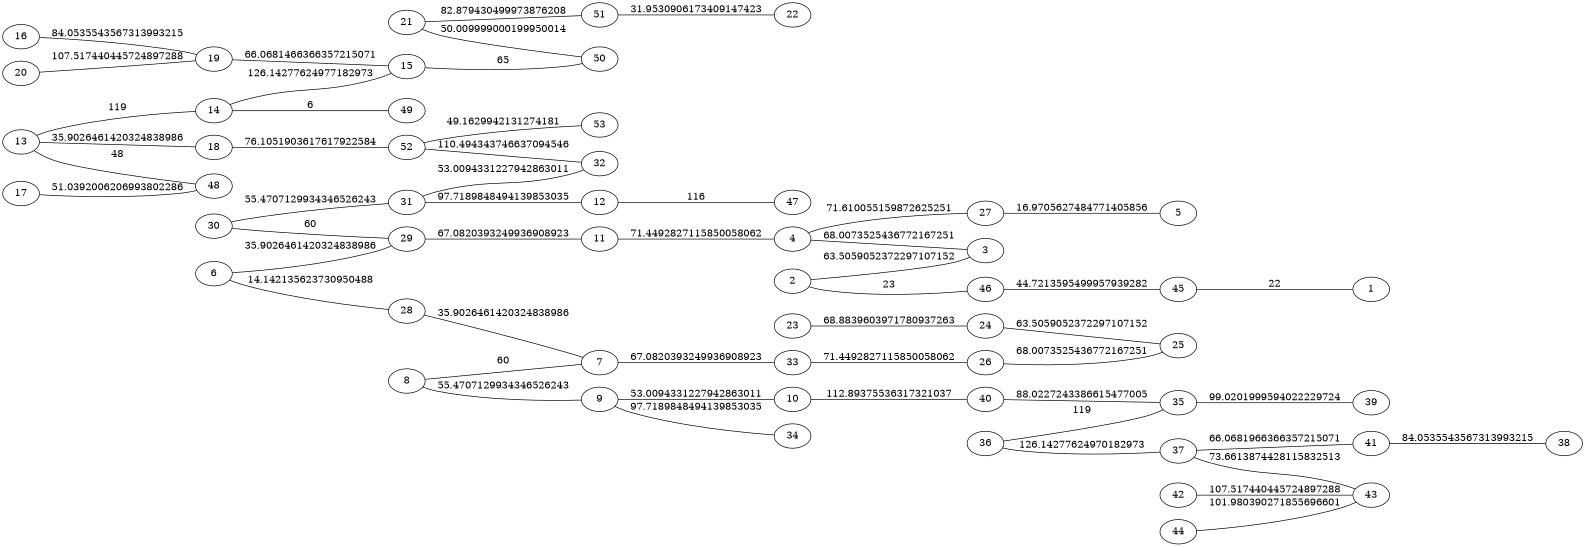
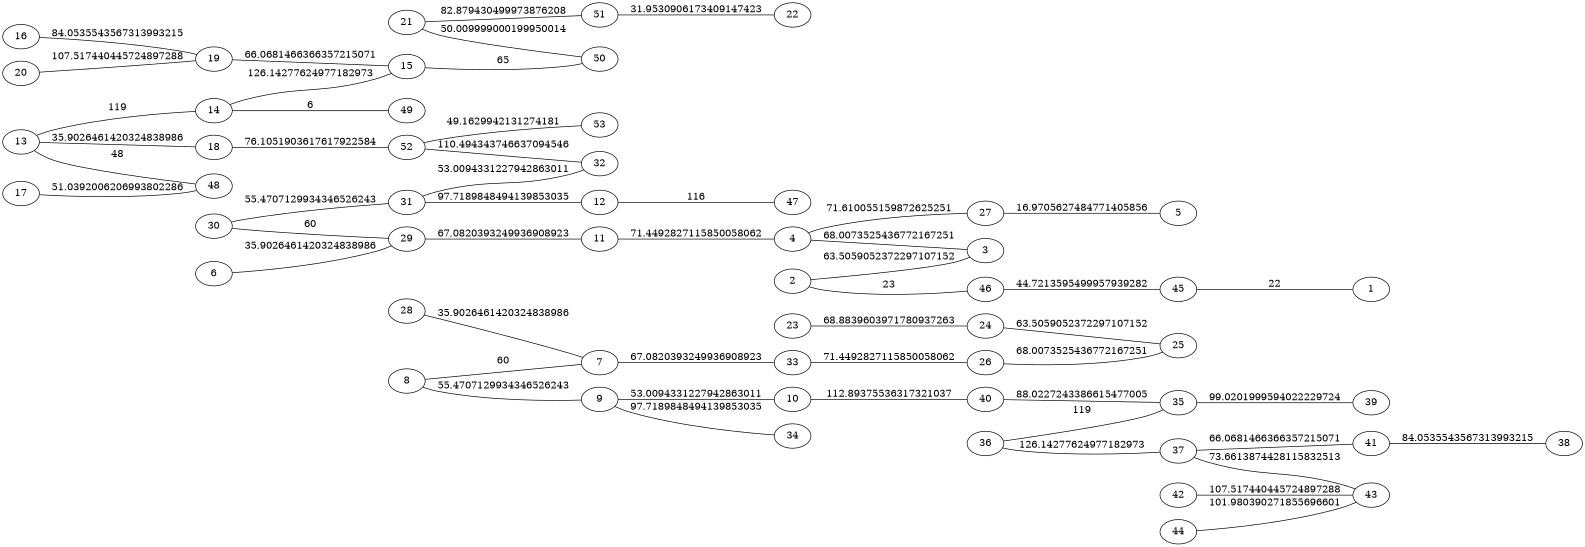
(308, 299) -> none
(1275, 439) -> (1275, 439)
(1082, 445) -> (1082, 445)
